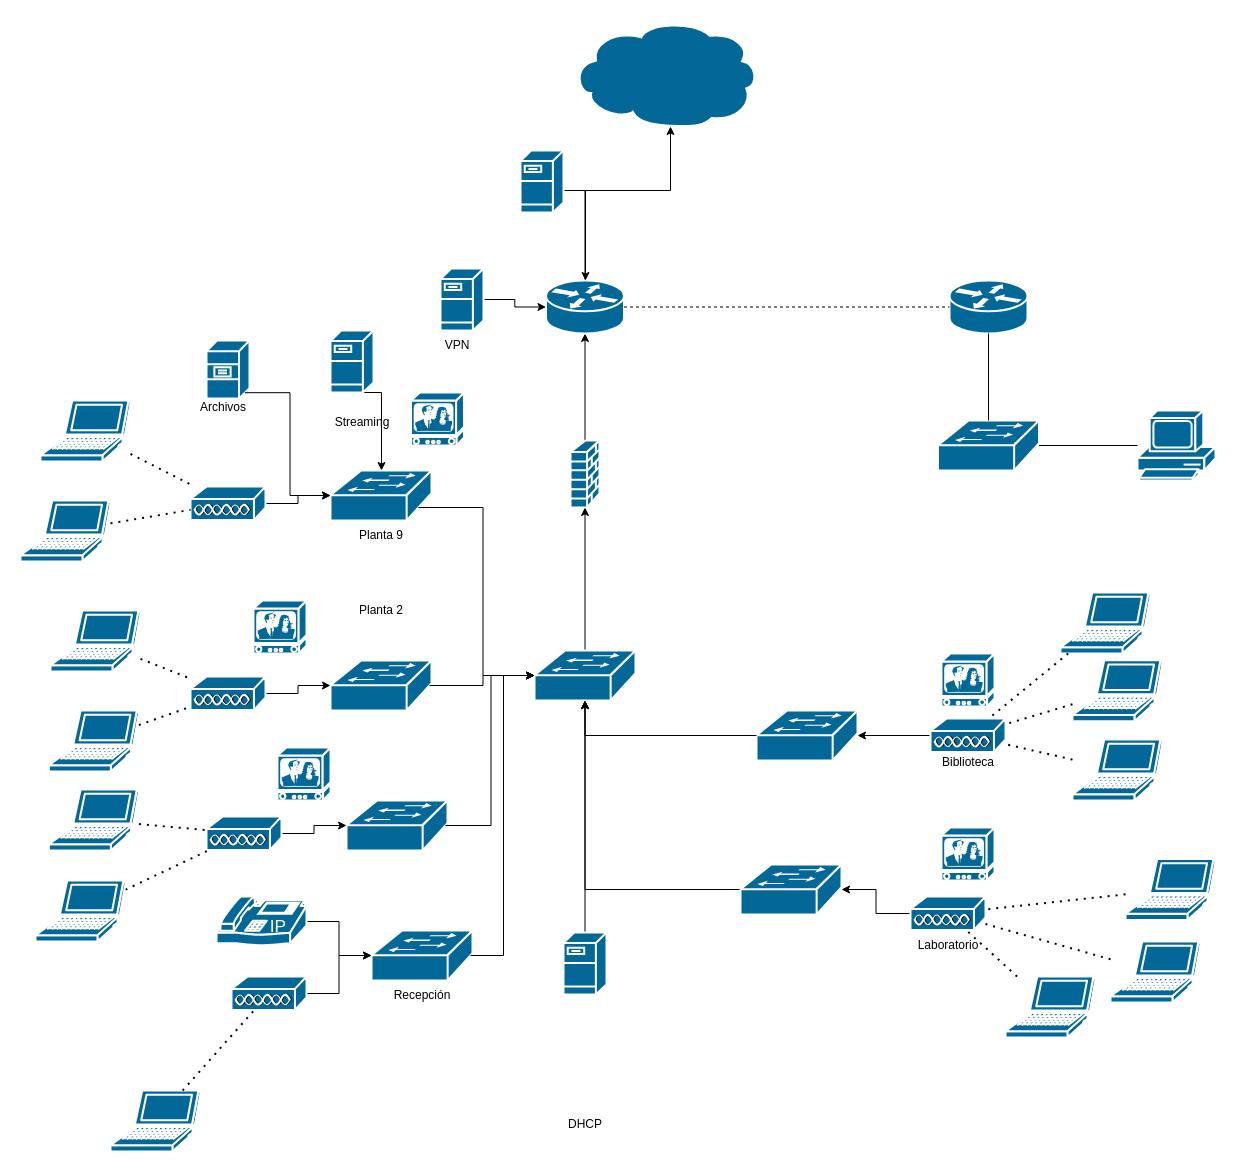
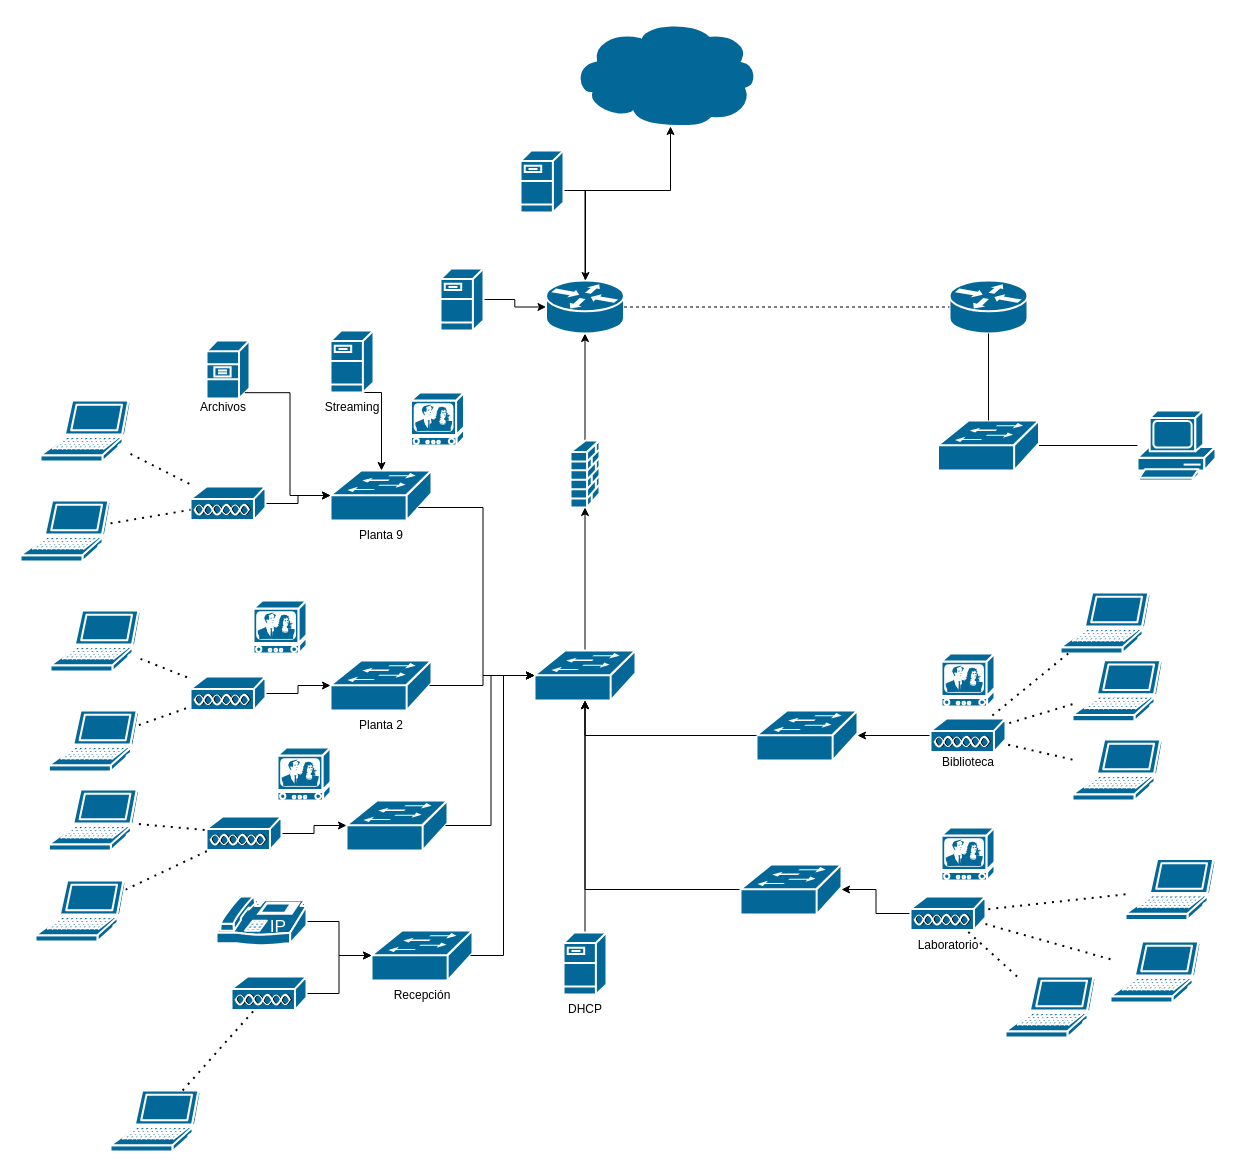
(457, 346) -> none
(362, 423) -> (352, 408)
(381, 611) -> (381, 726)
(585, 1125) -> (585, 1010)
